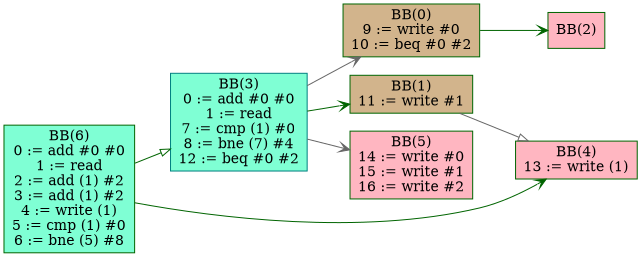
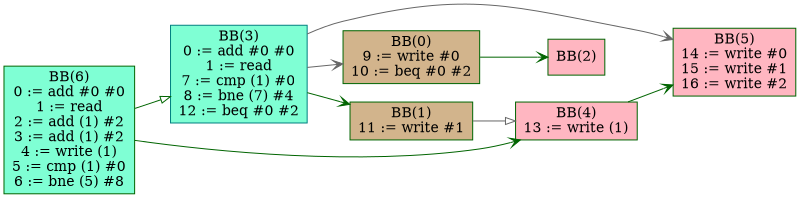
none -> (646, 95)
